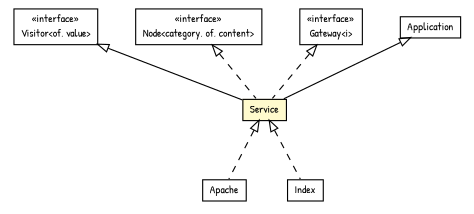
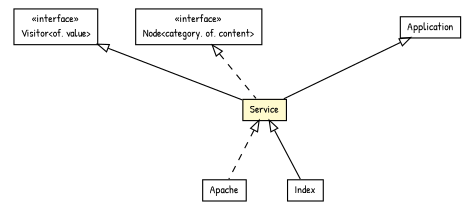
(331, 27) -> none
(287, 155) -> (287, 155)
